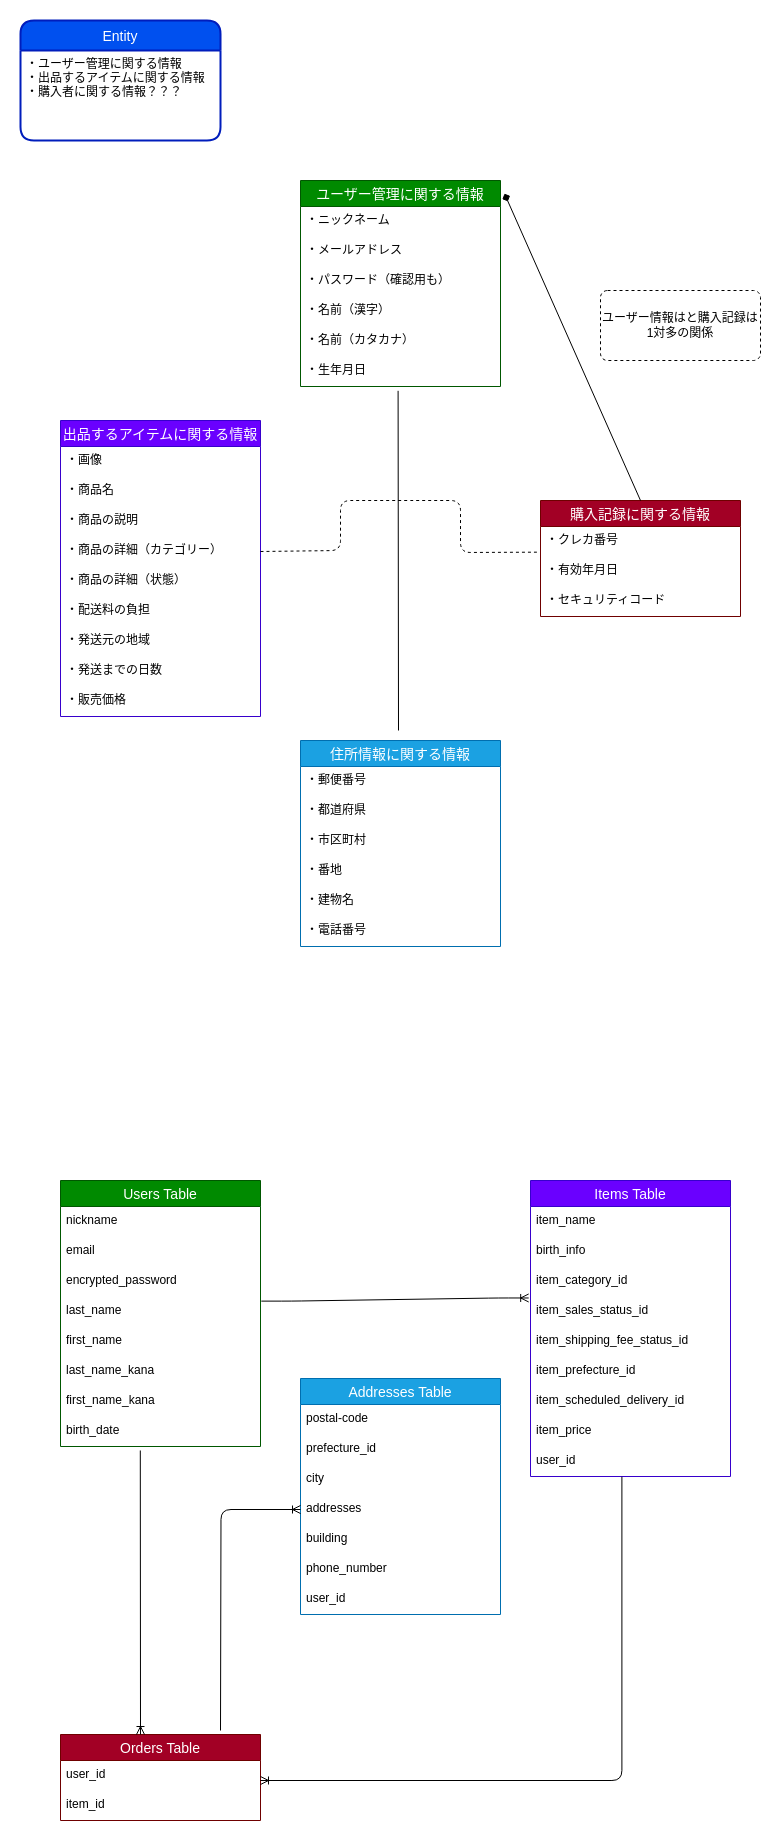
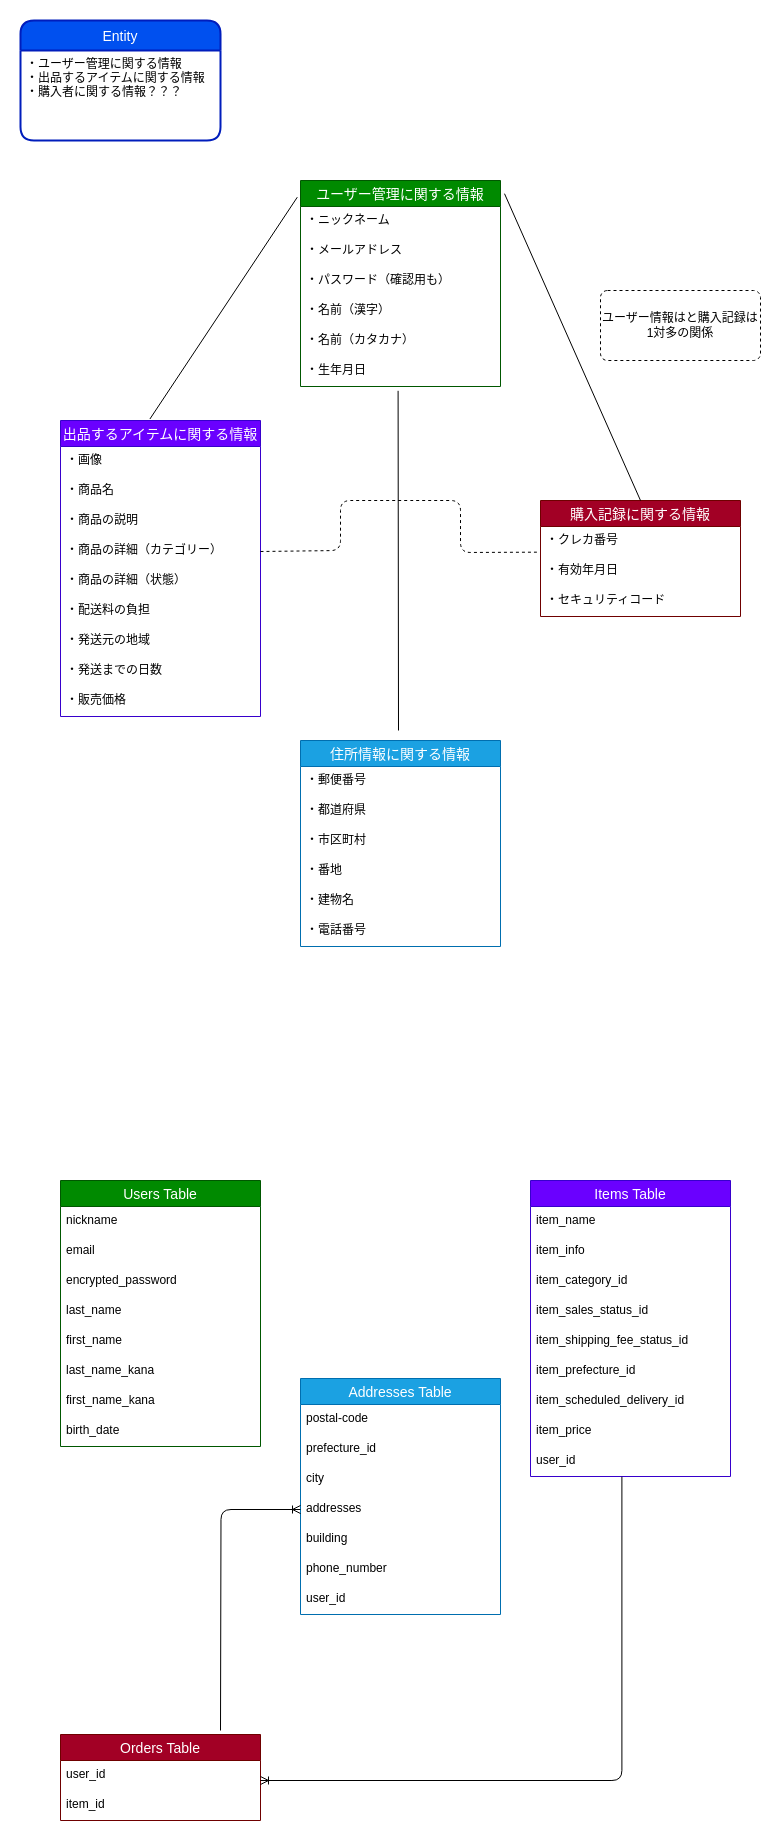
(508, 202) -> (507, 198)
none -> (224, 308)
(566, 1250) -> (563, 1250)
(394, 1300) -> none
(140, 1592) -> none
